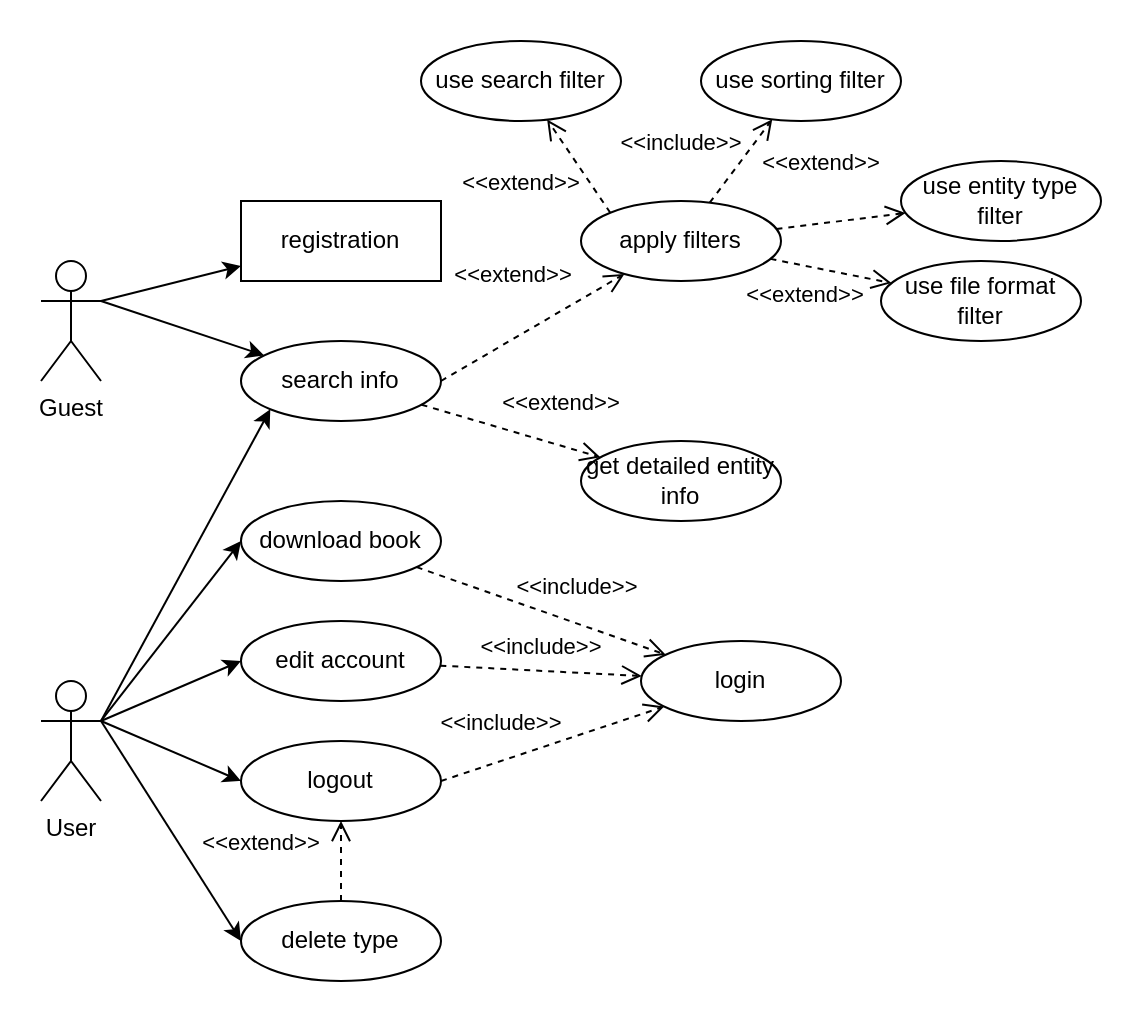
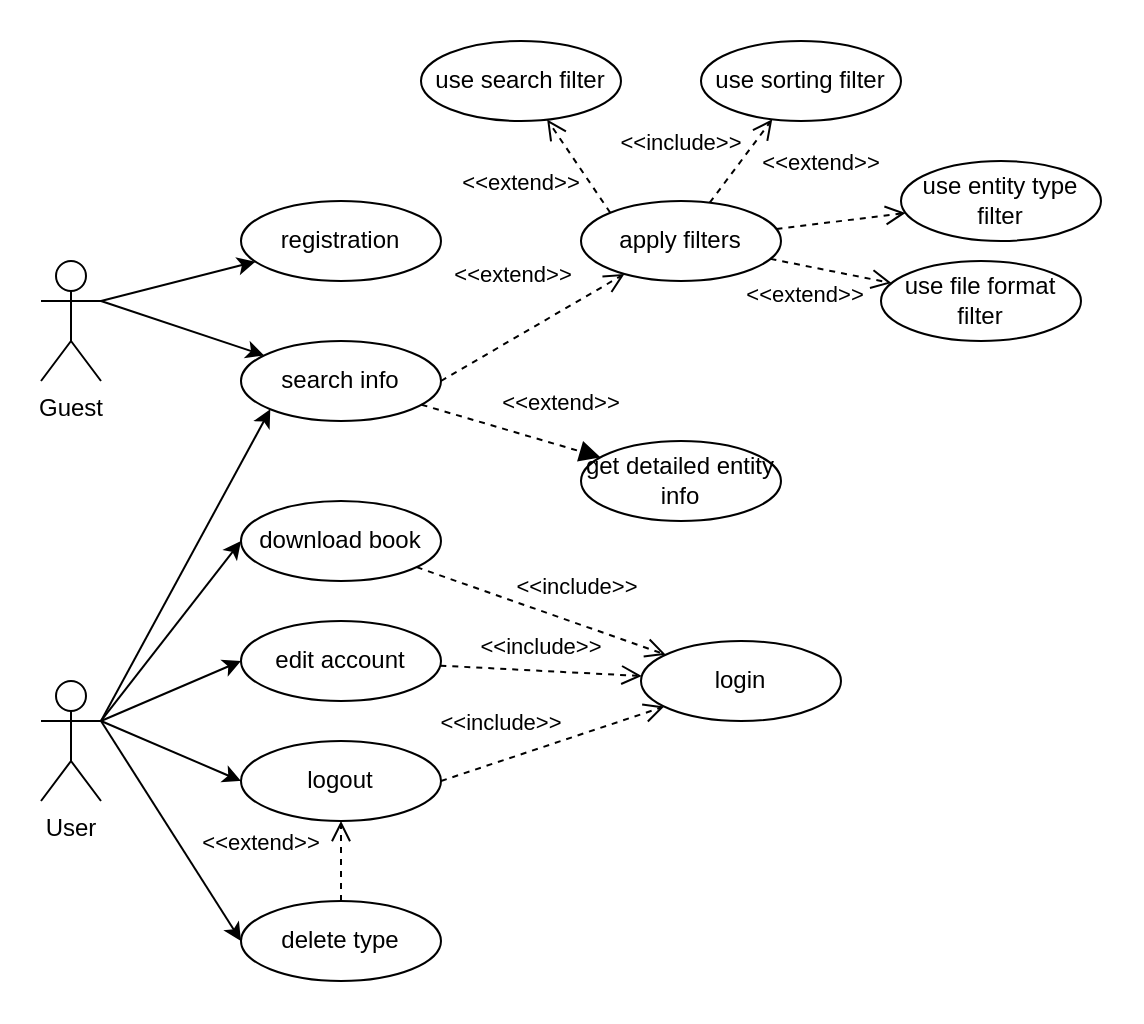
(341, 241) -> (341, 241)
(587, 453) -> (579, 451)
